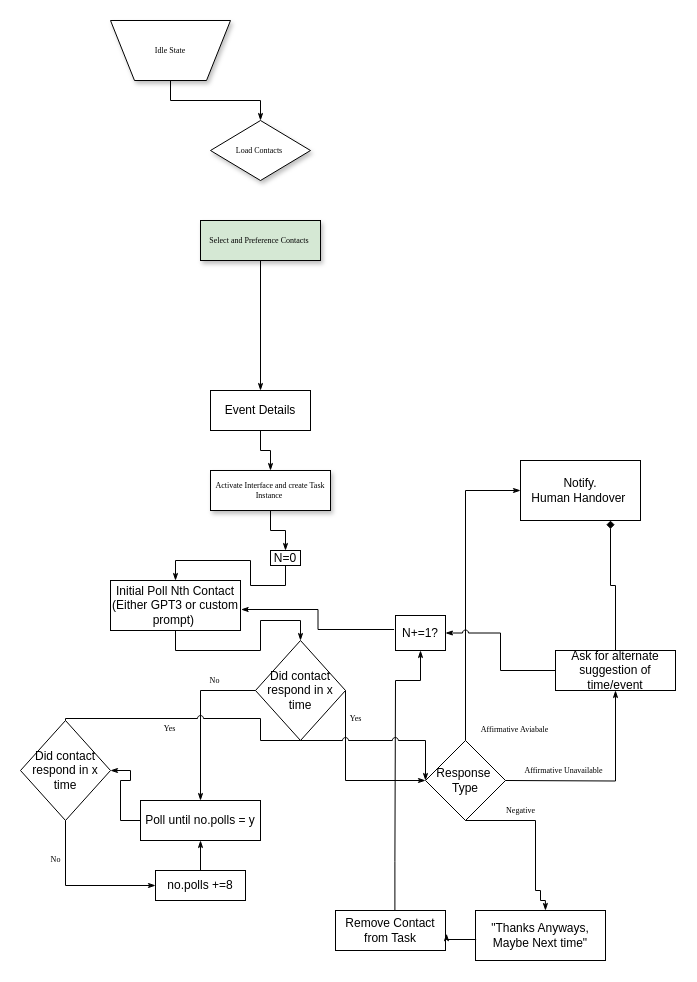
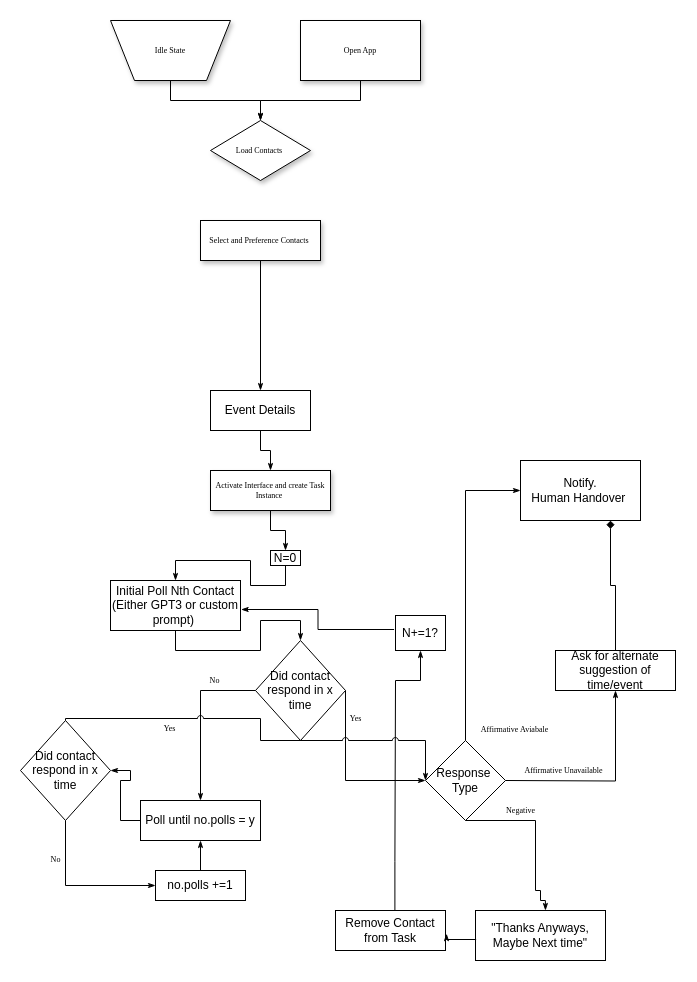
none -> (361, 51)
none -> (322, 101)
(261, 241) -> (261, 241)
(501, 652) -> none
(201, 886) -> (201, 886)
